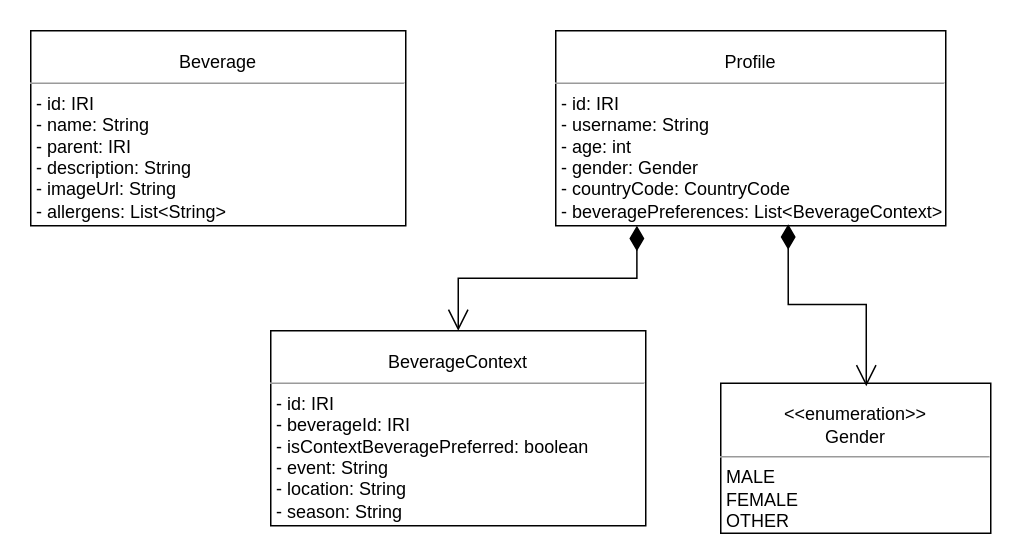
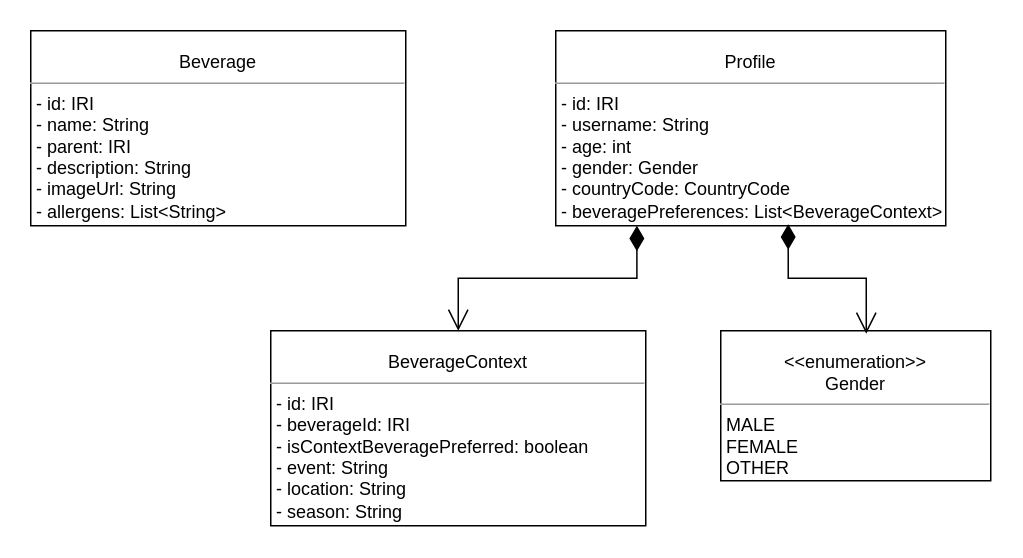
(856, 458) -> (856, 406)
